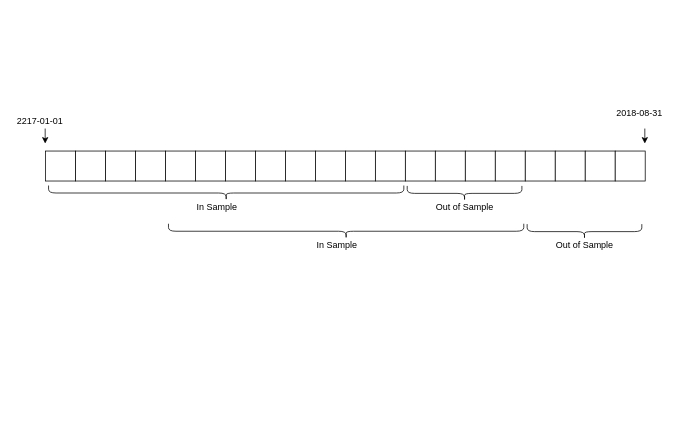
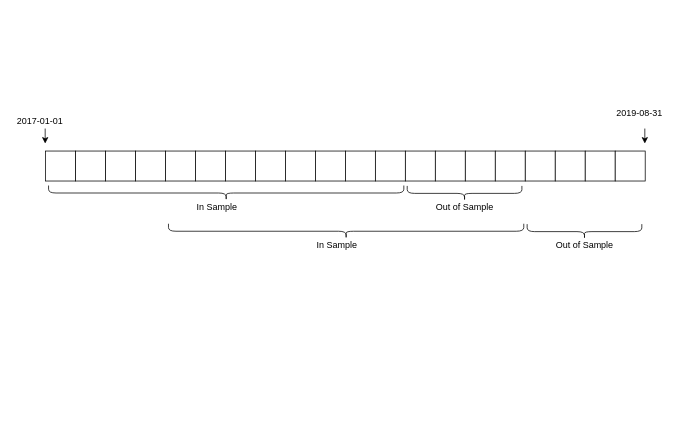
(642, 114) -> (642, 114)
(42, 121) -> (42, 121)
